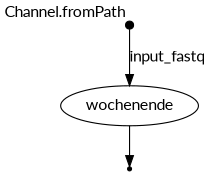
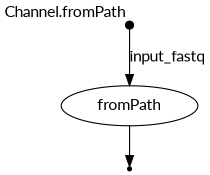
(130, 106) -> (130, 106)
